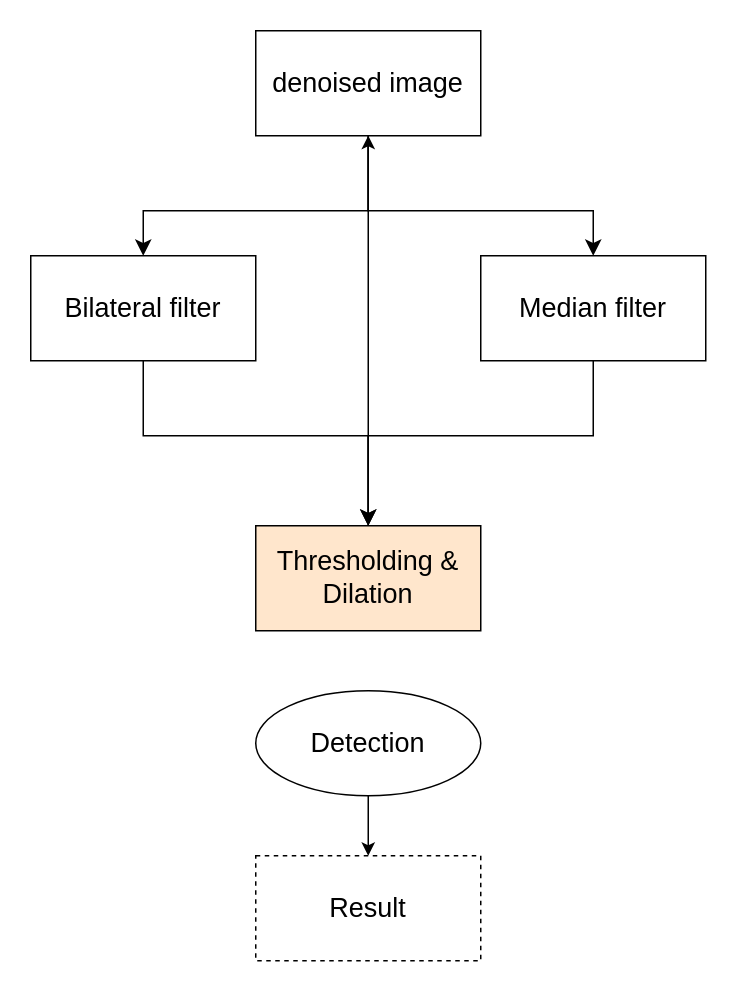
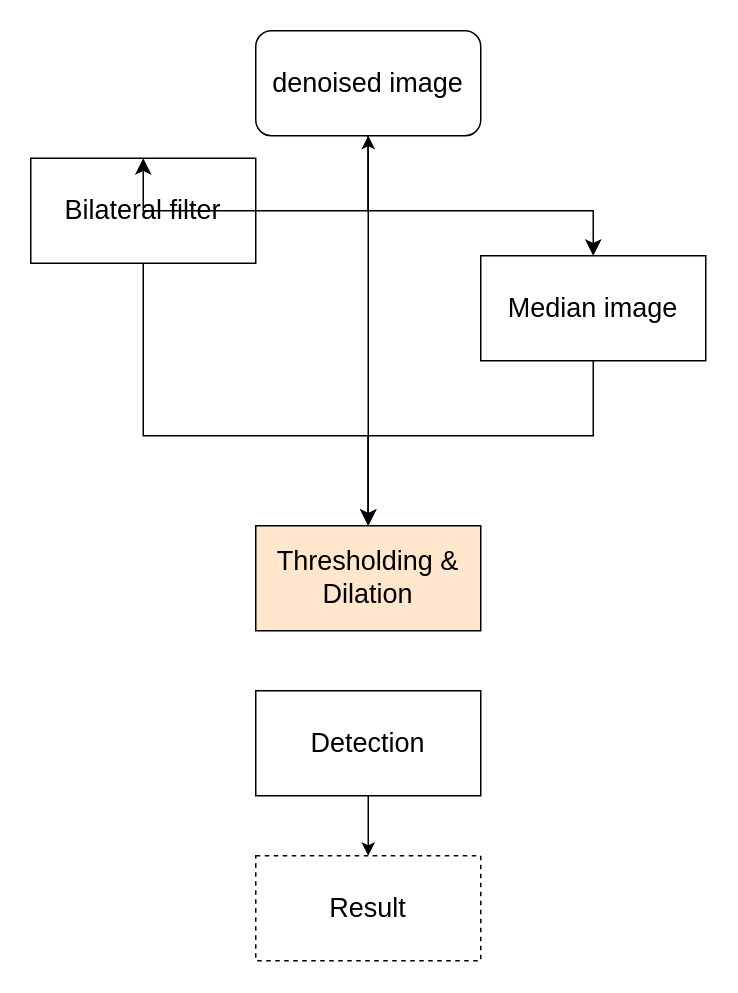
(368, 83) -> (368, 83)
(143, 308) -> (143, 211)
(593, 308) -> (593, 308)
(368, 743) -> (368, 743)
